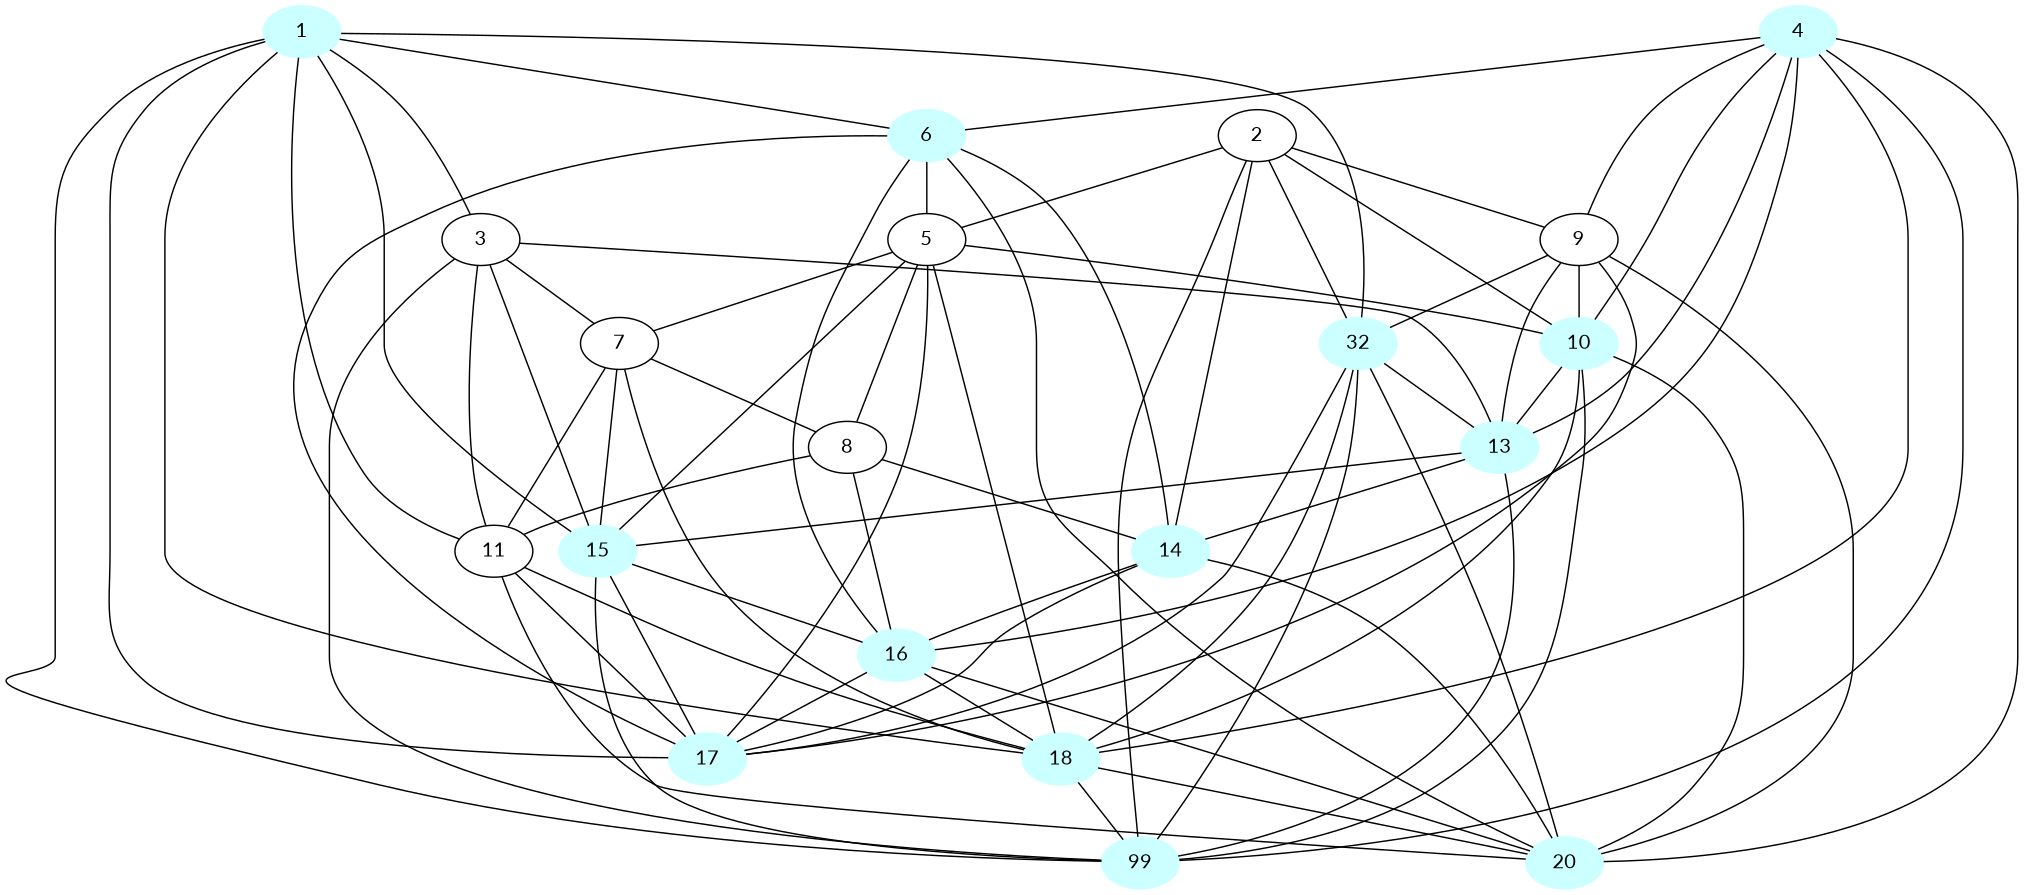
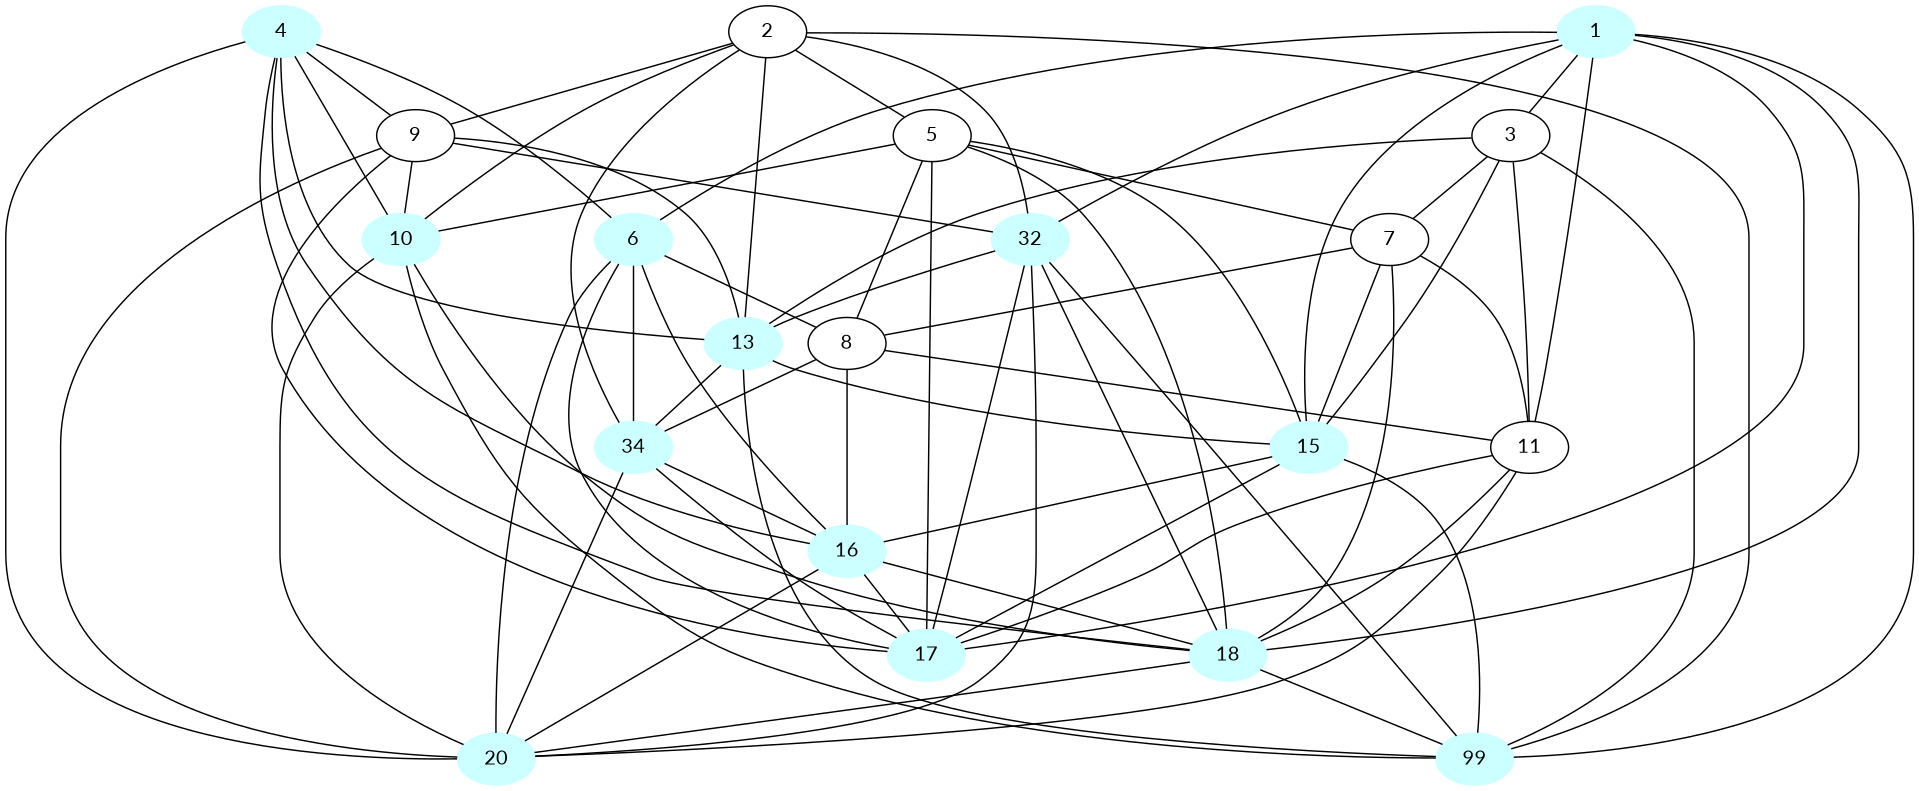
(927, 188) -> (755, 299)
(1539, 395) -> (756, 181)
(1171, 551) -> (634, 447)
(1876, 646) -> none
